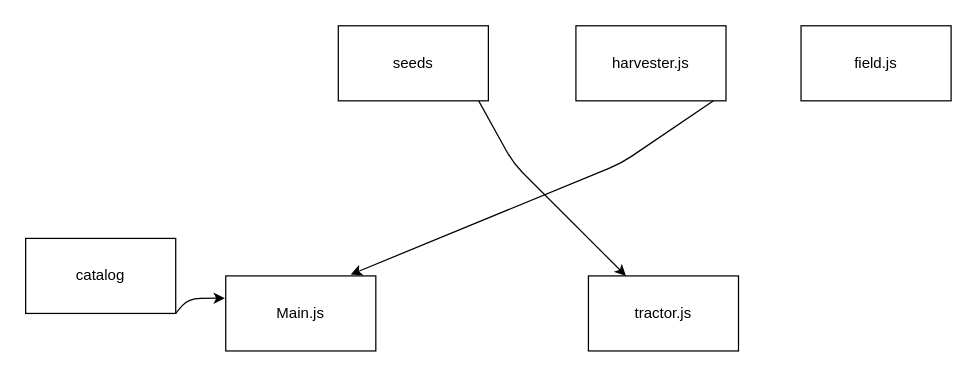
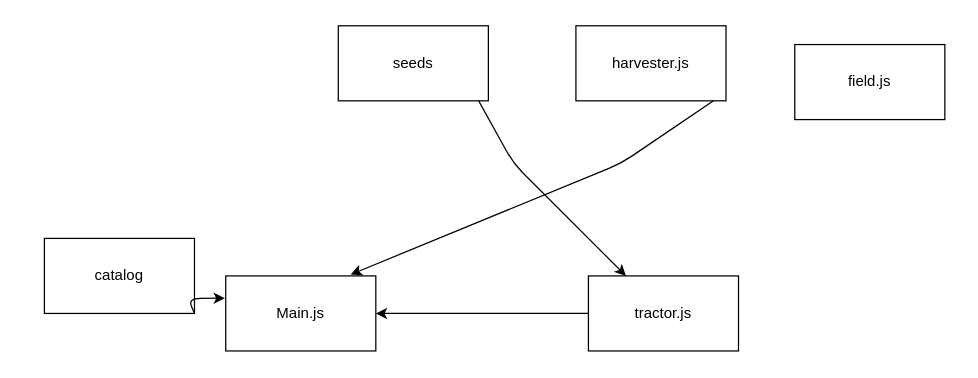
(876, 63) -> (869, 82)
(101, 276) -> (119, 276)
none -> (486, 313)
